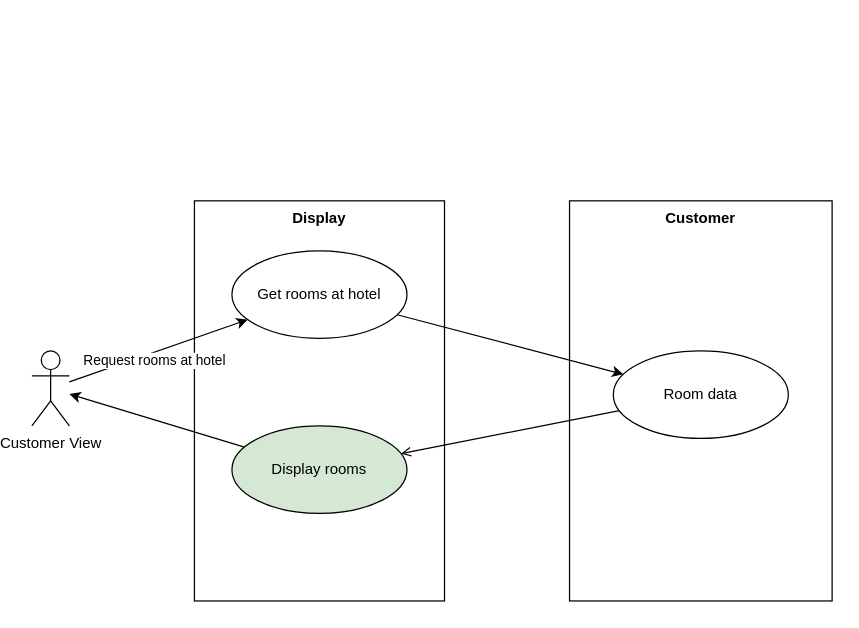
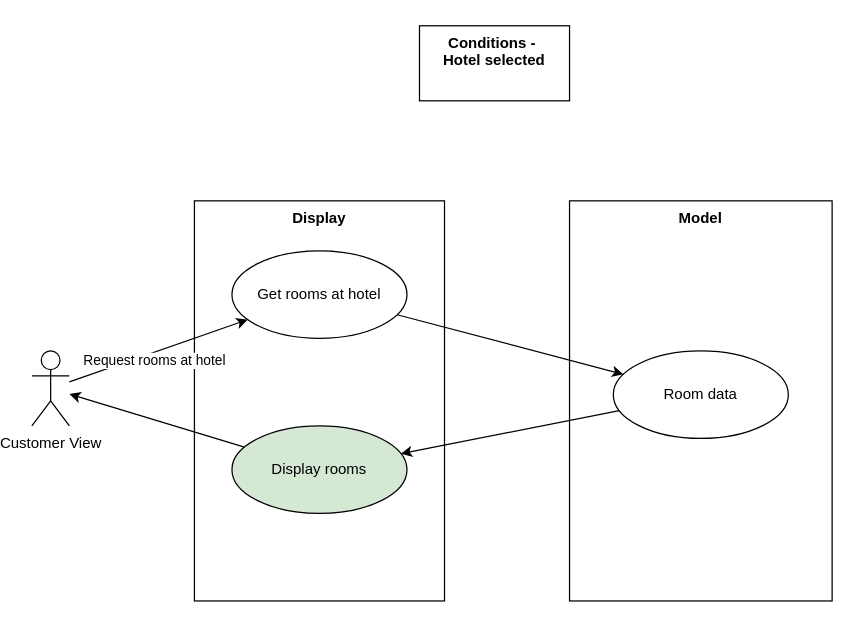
none -> (494, 63)
(701, 218) -> (701, 218)
(408, 452) -> (411, 451)
